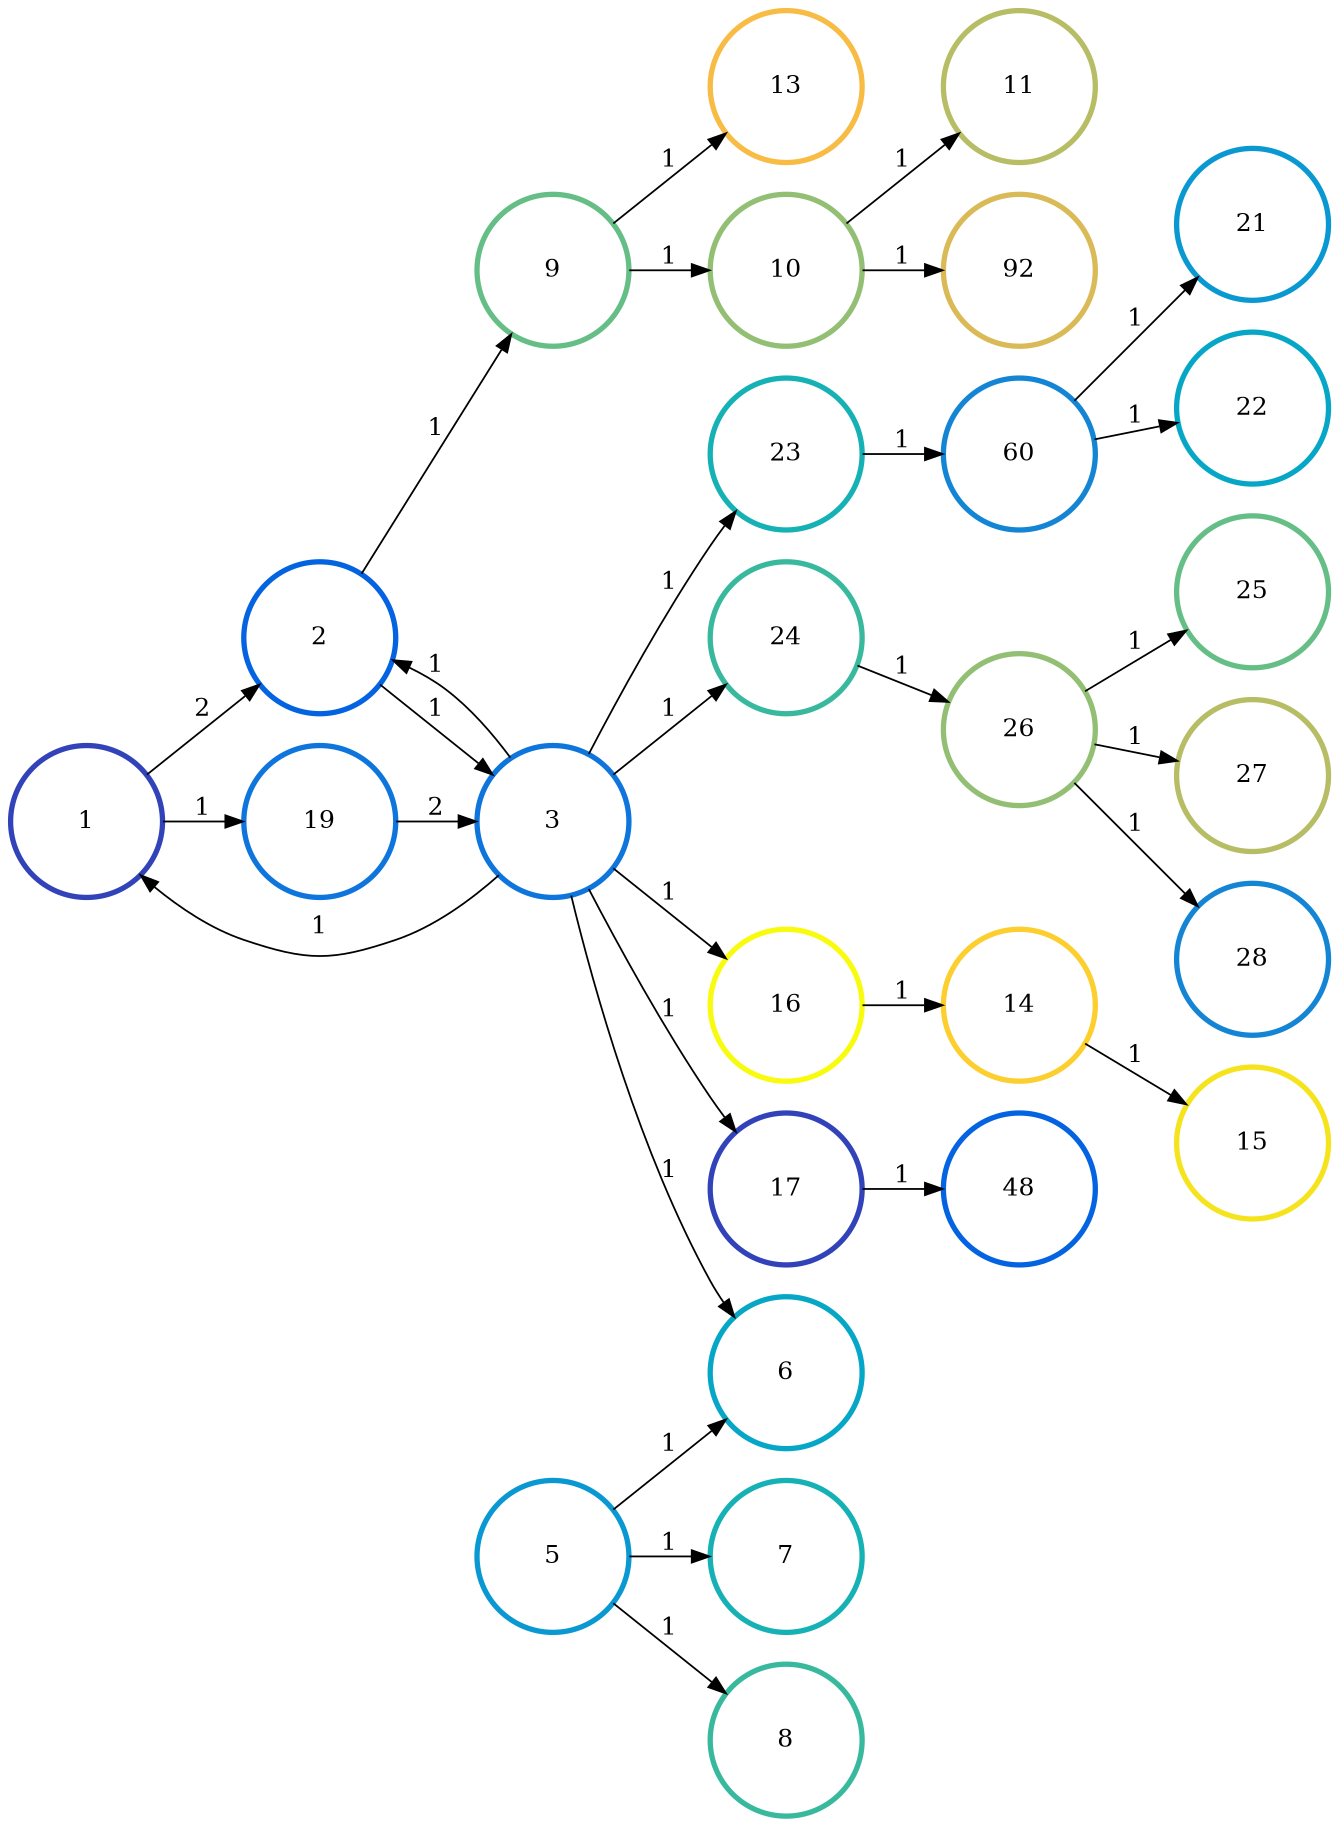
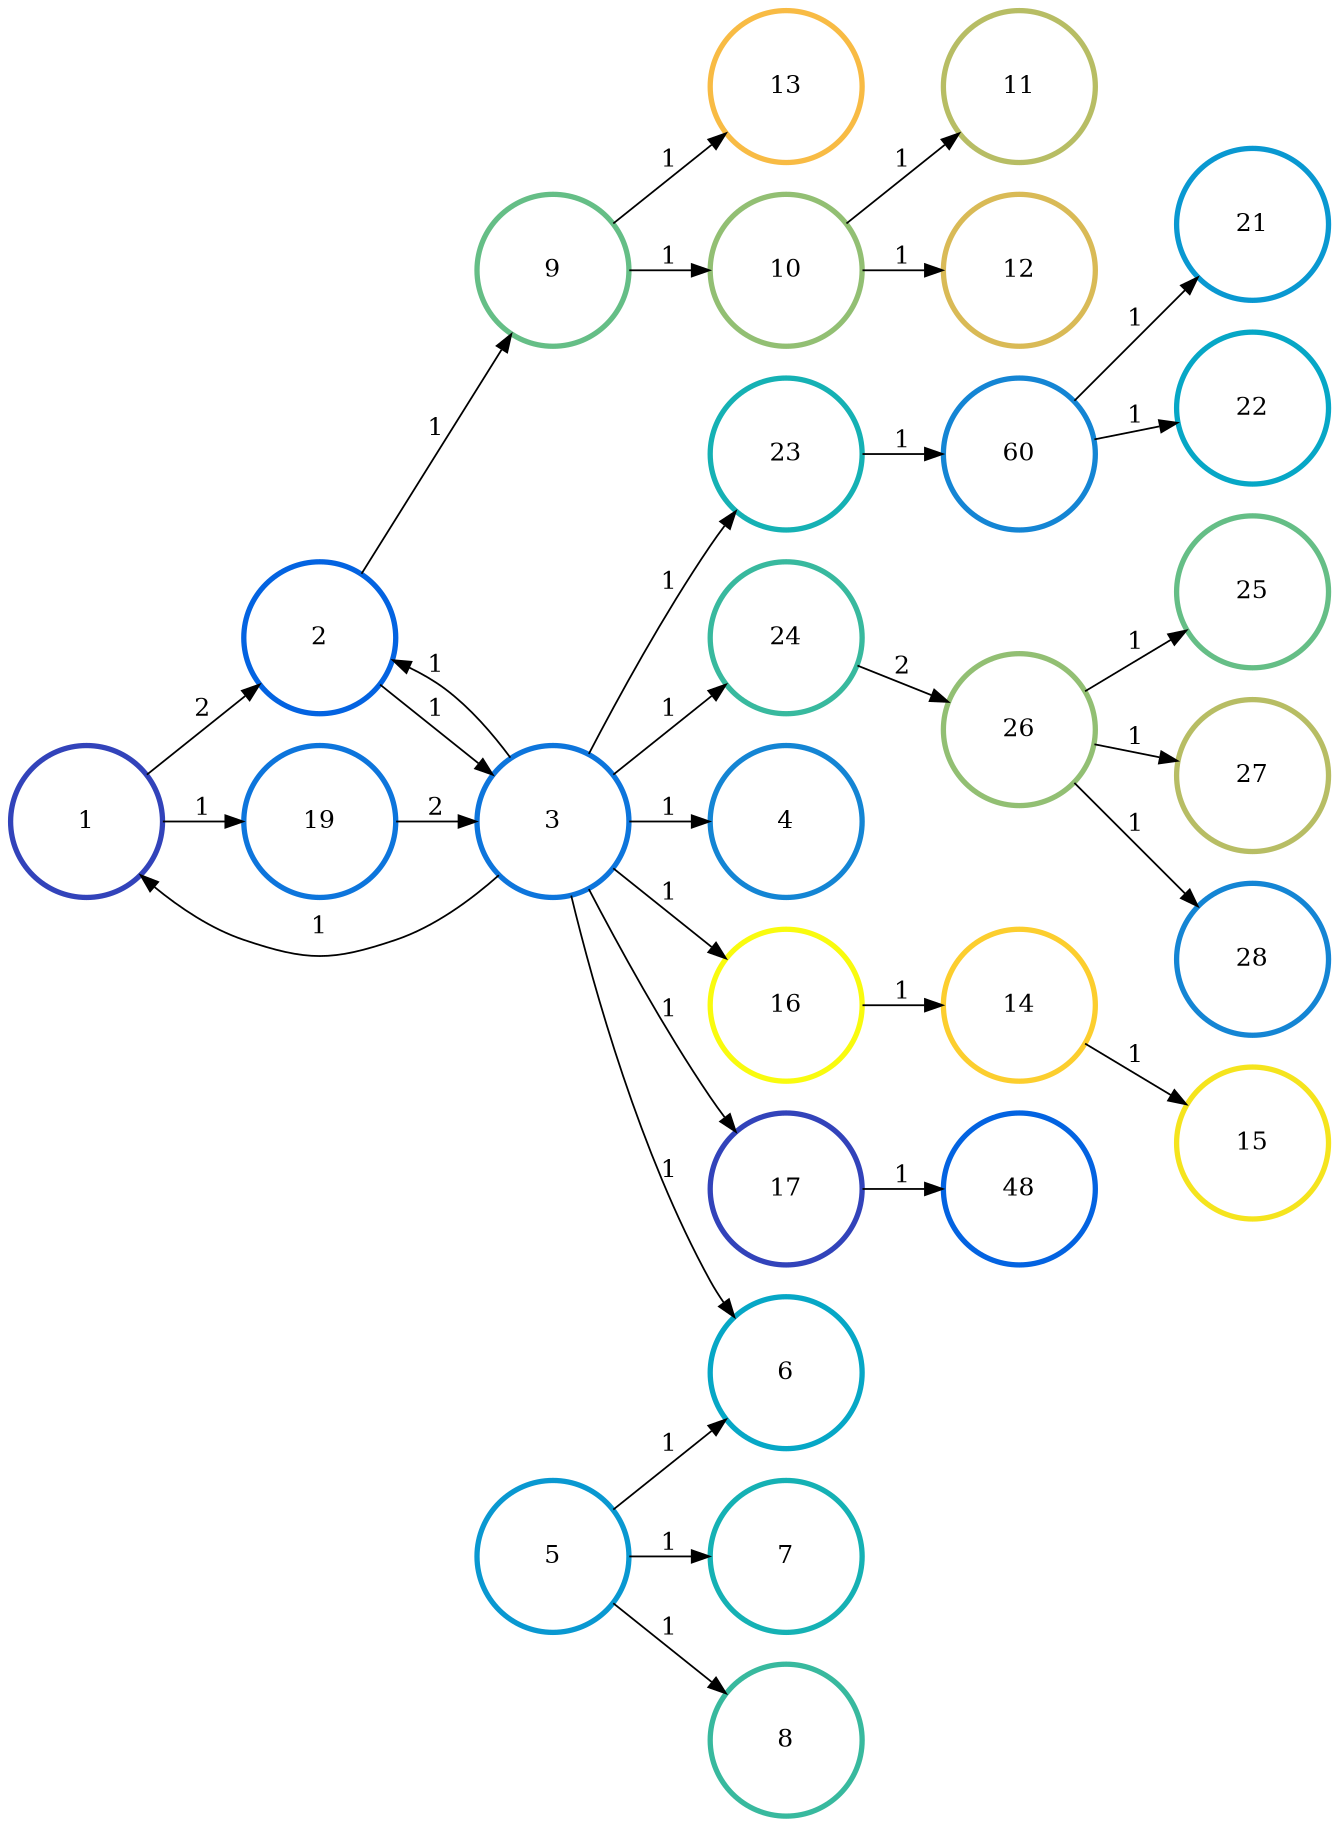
(1019, 270) -> (1019, 270)
(903, 667) -> (903, 667)
none -> (786, 822)
